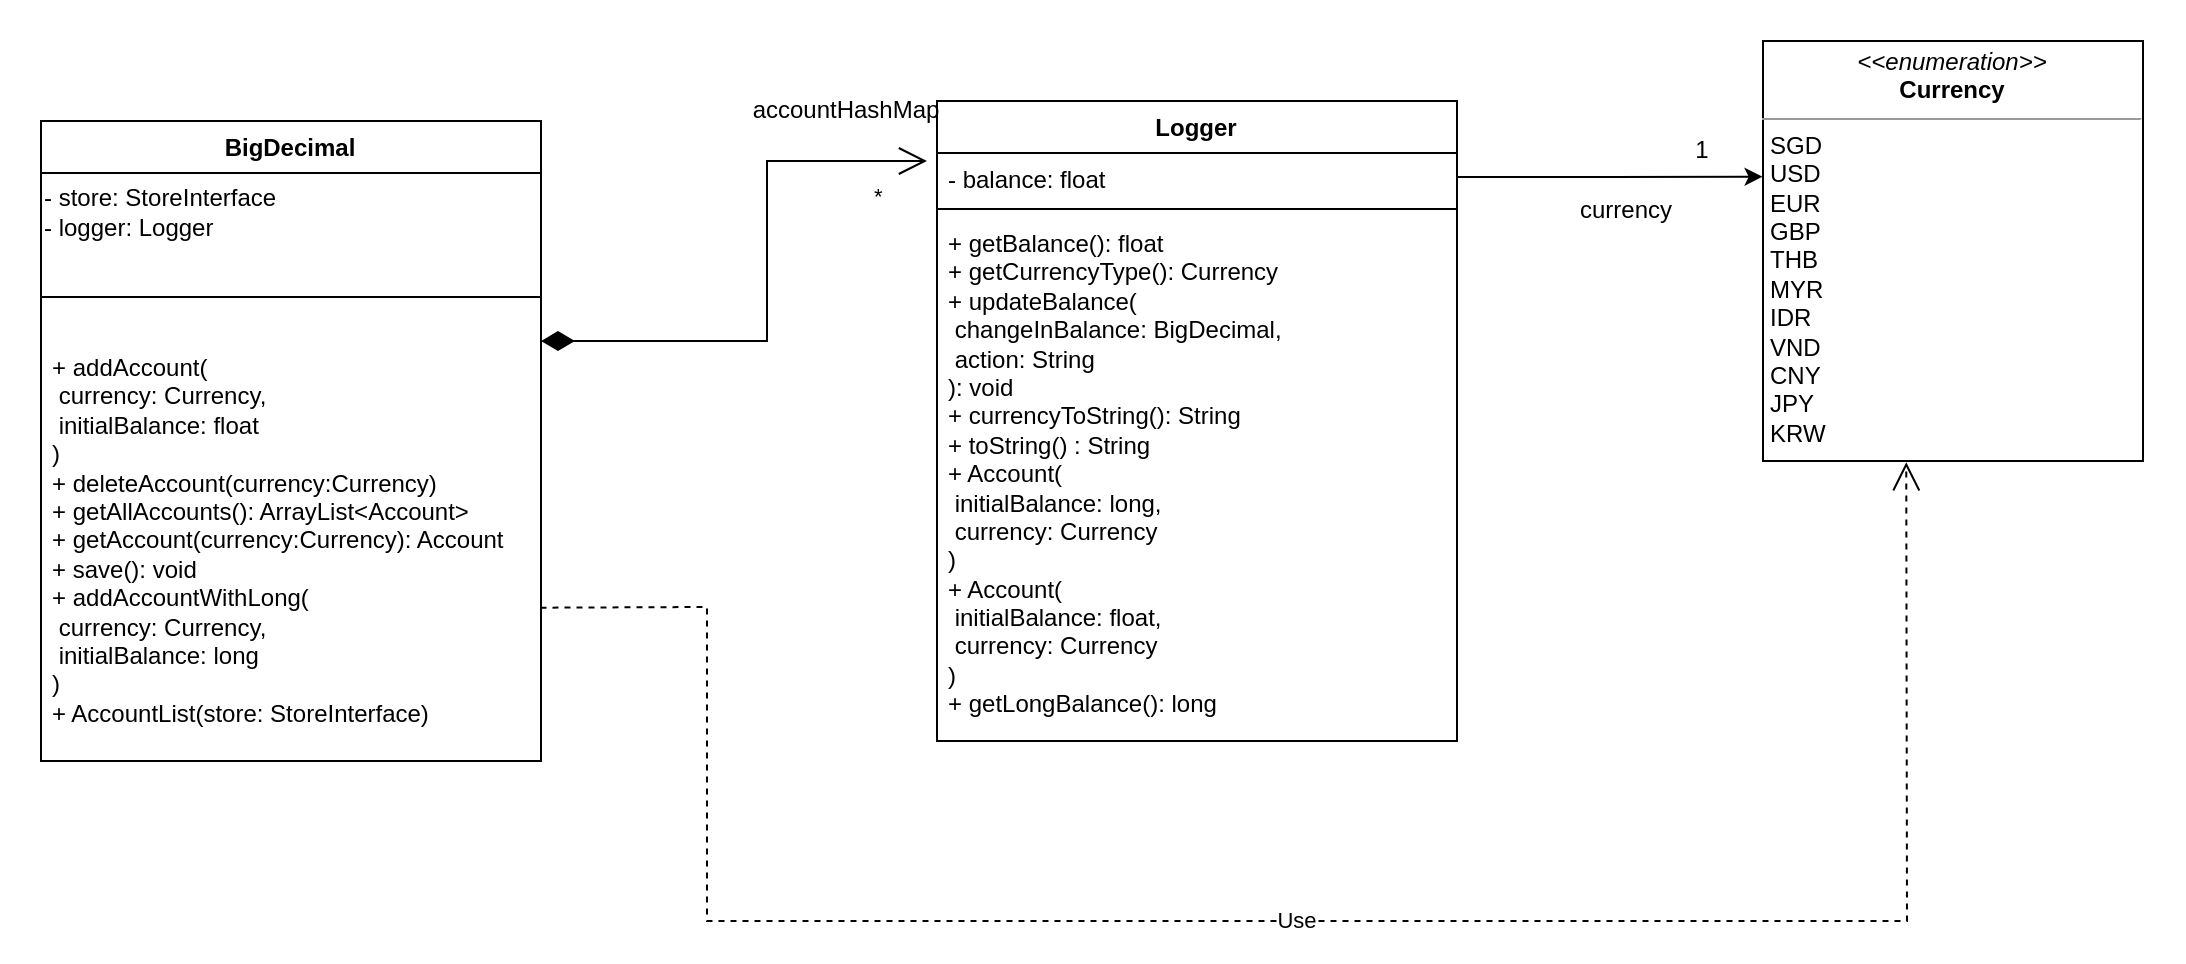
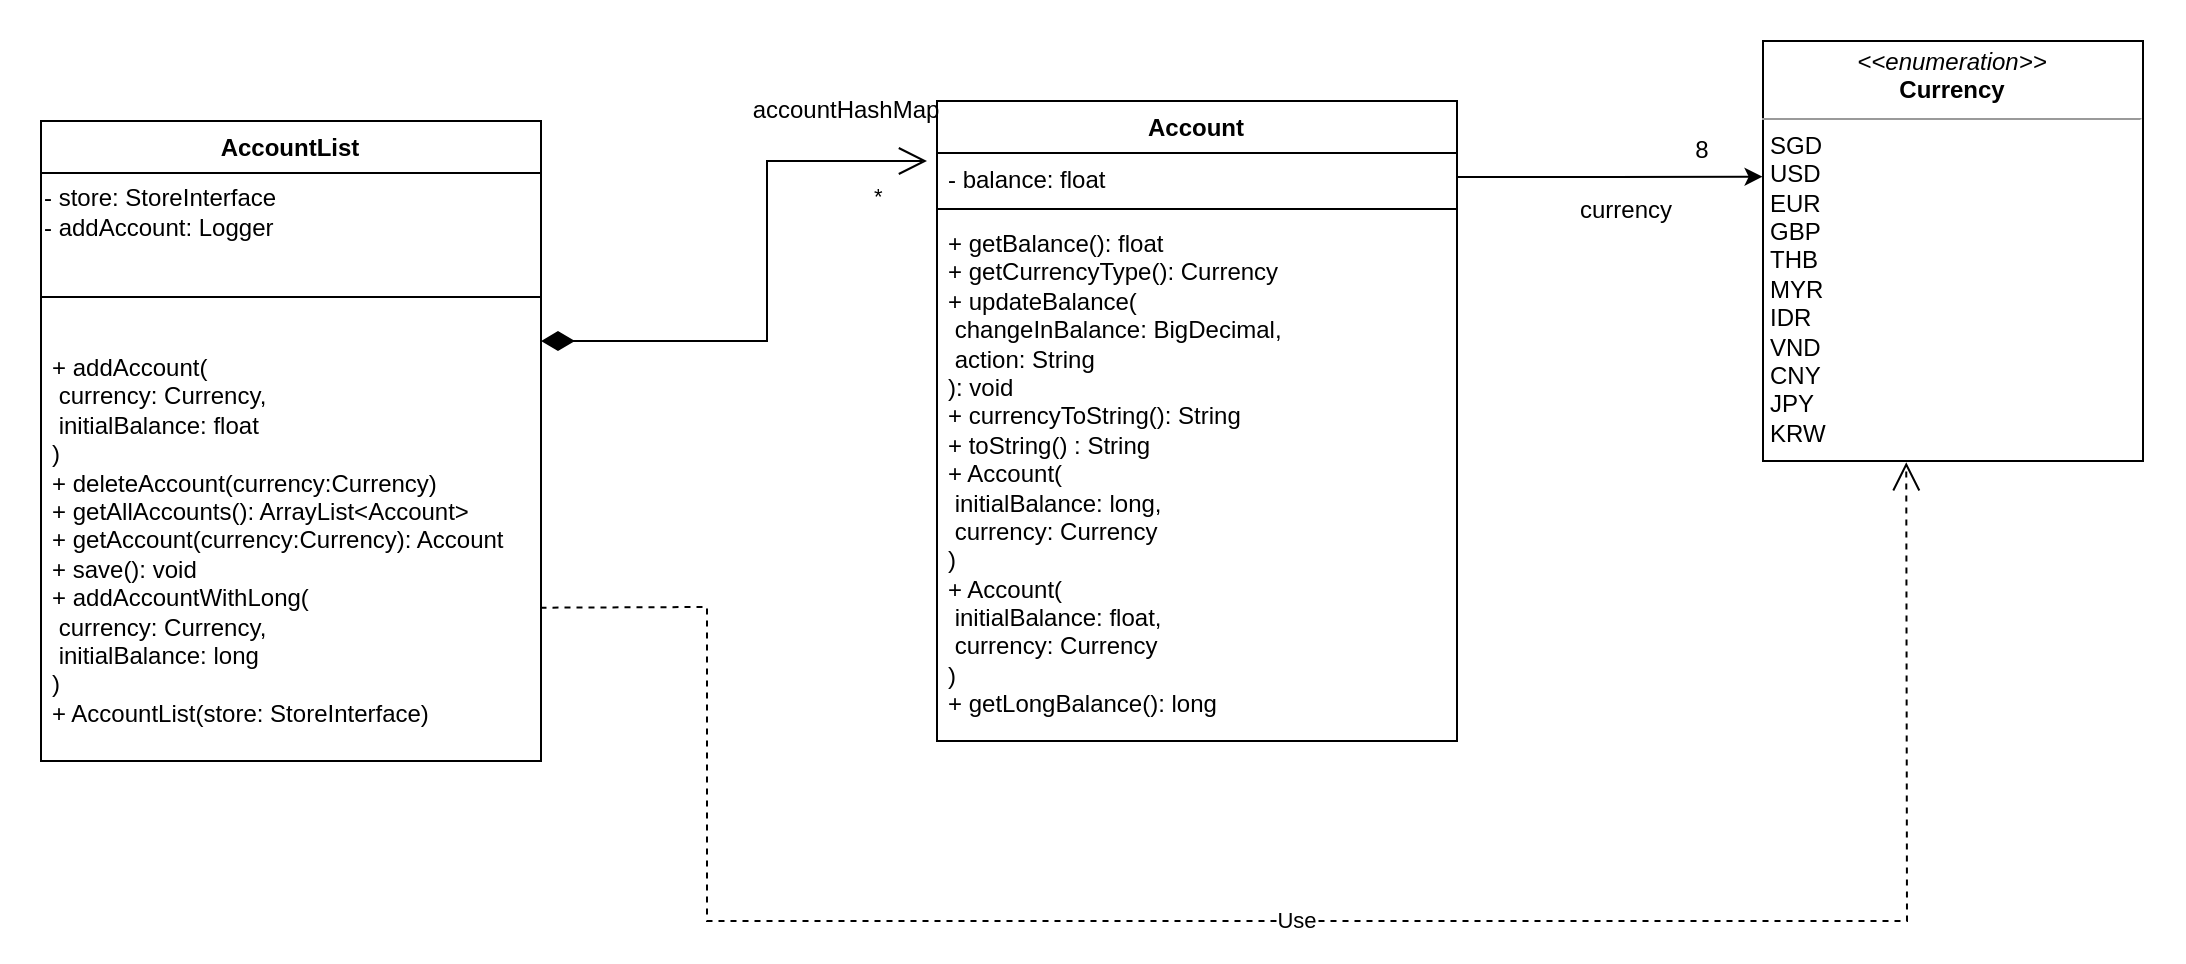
(1197, 129) -> (1197, 129)
(291, 149) -> (291, 149)
(1703, 151) -> (1703, 151)
(190, 213) -> (190, 213)
